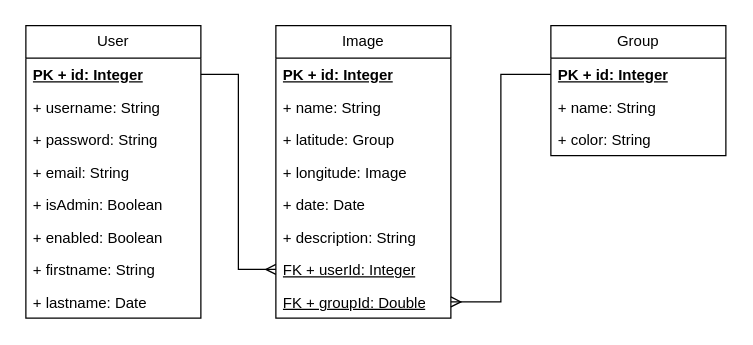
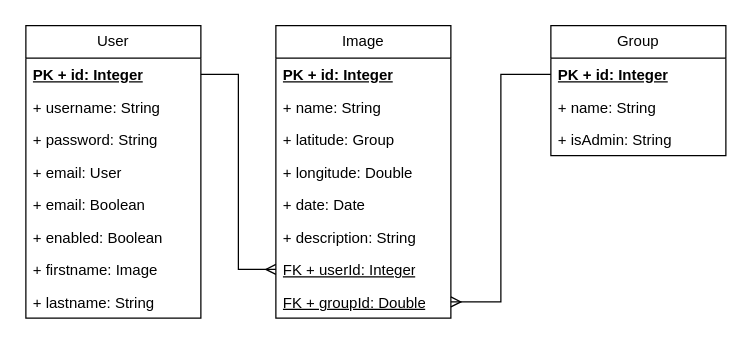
(611, 141) -> (618, 141)
(84, 173) -> (78, 173)
(349, 173) -> (351, 173)
(97, 206) -> (89, 206)
(103, 271) -> (101, 271)
(93, 303) -> (99, 303)
